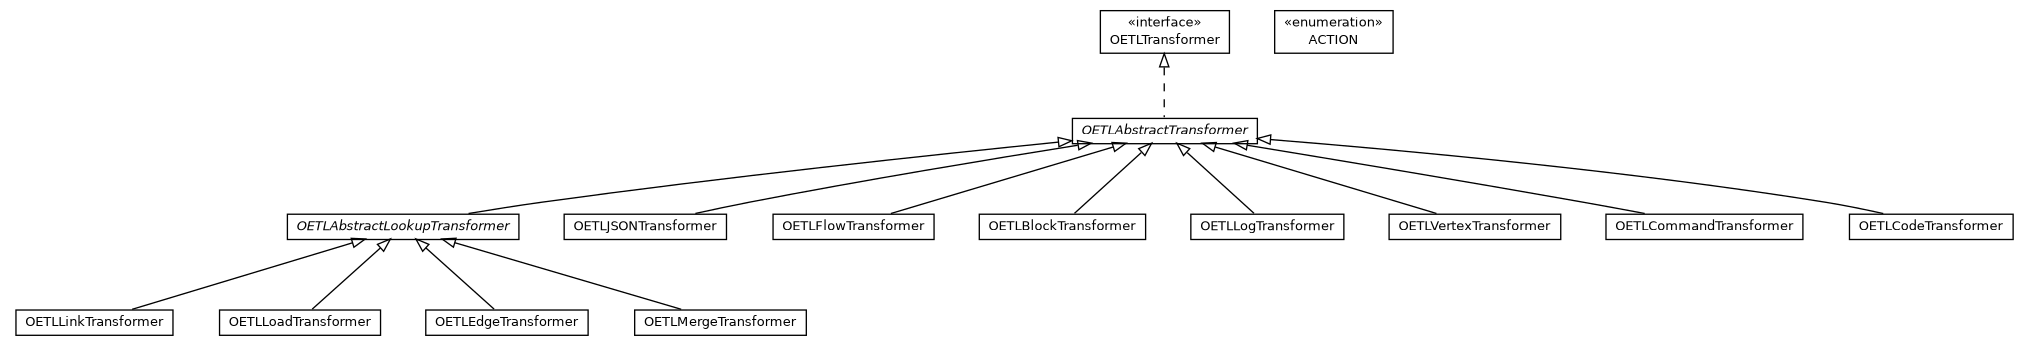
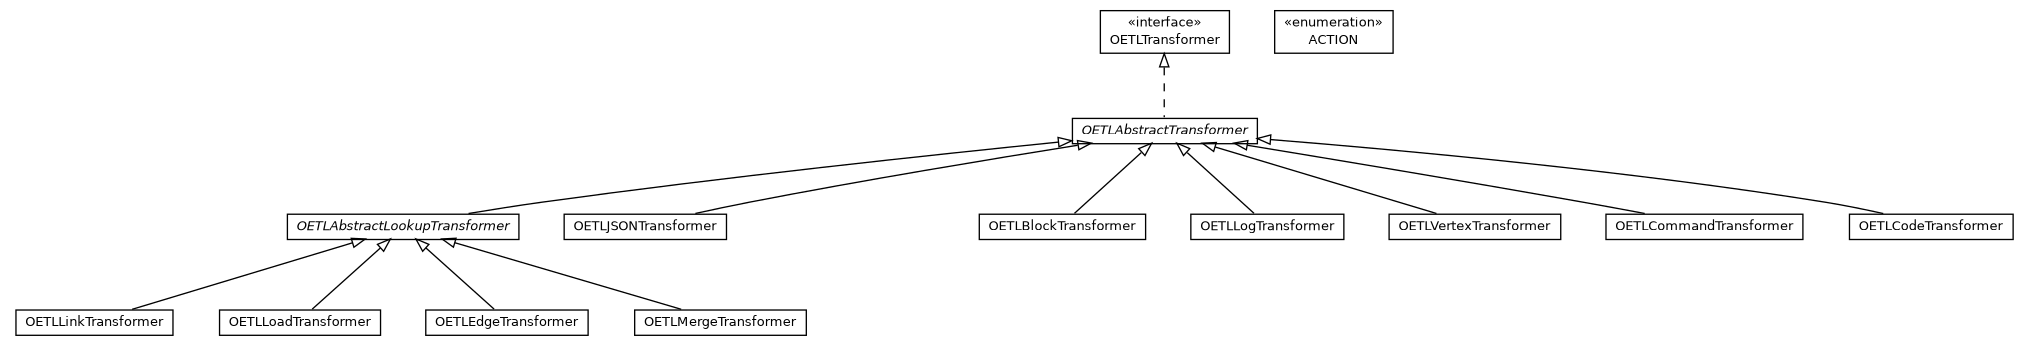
(853, 226) -> none
